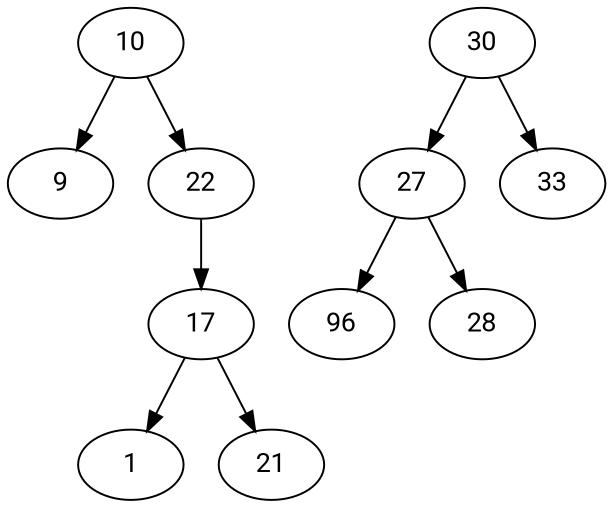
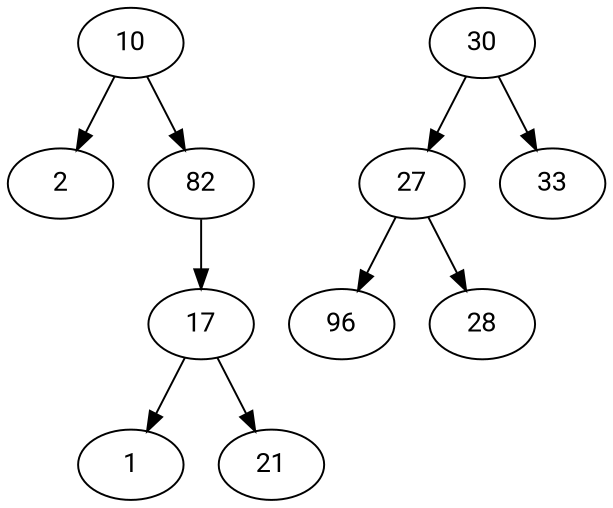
(61, 184) -> (61, 184)
(201, 184) -> (201, 184)
